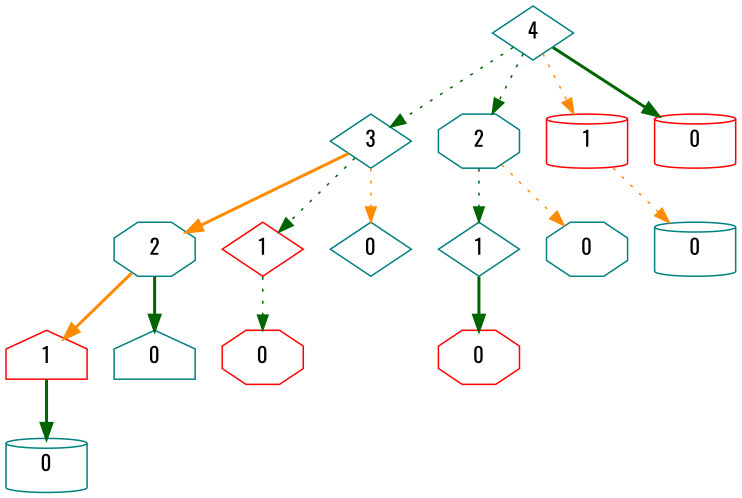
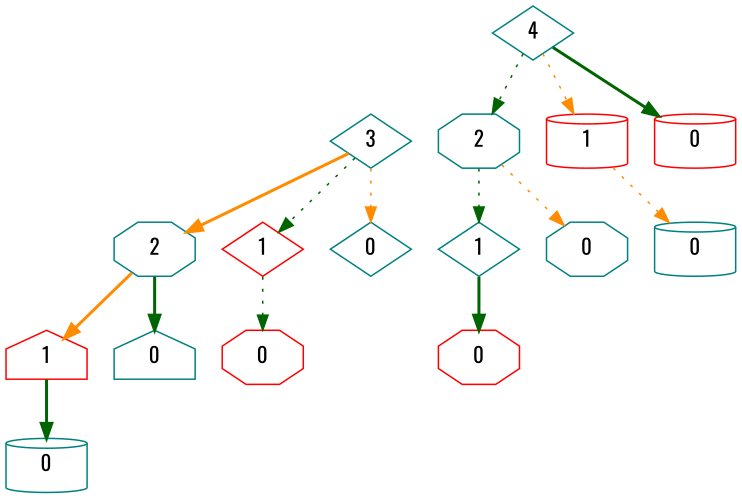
(458, 83) -> none
